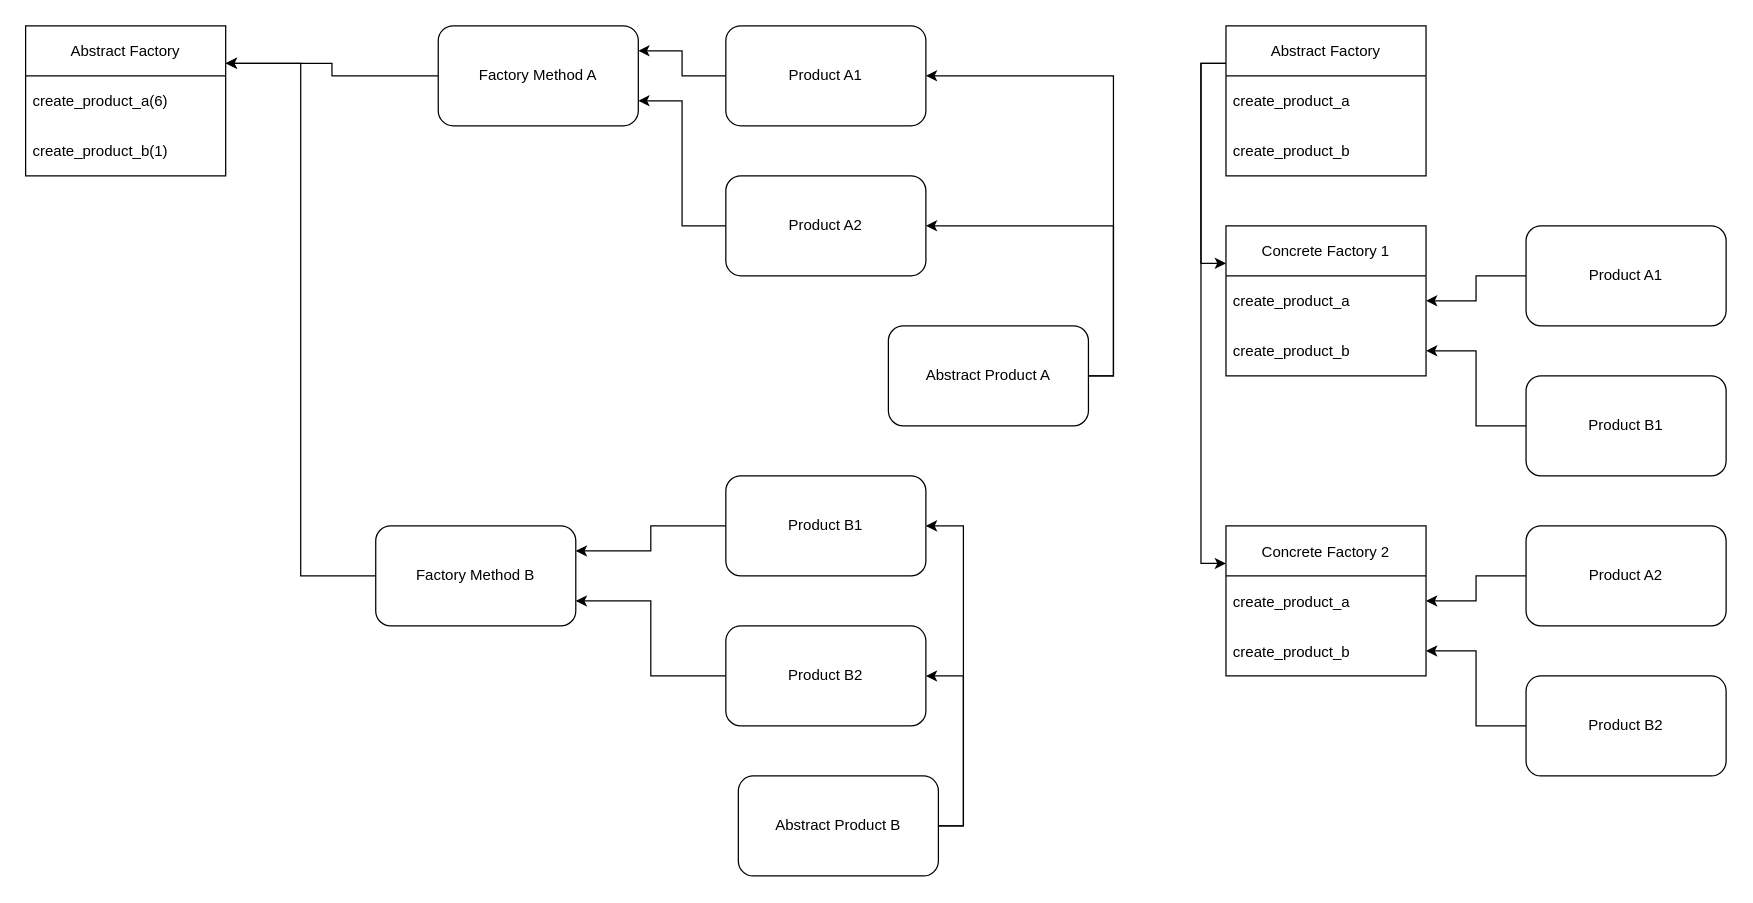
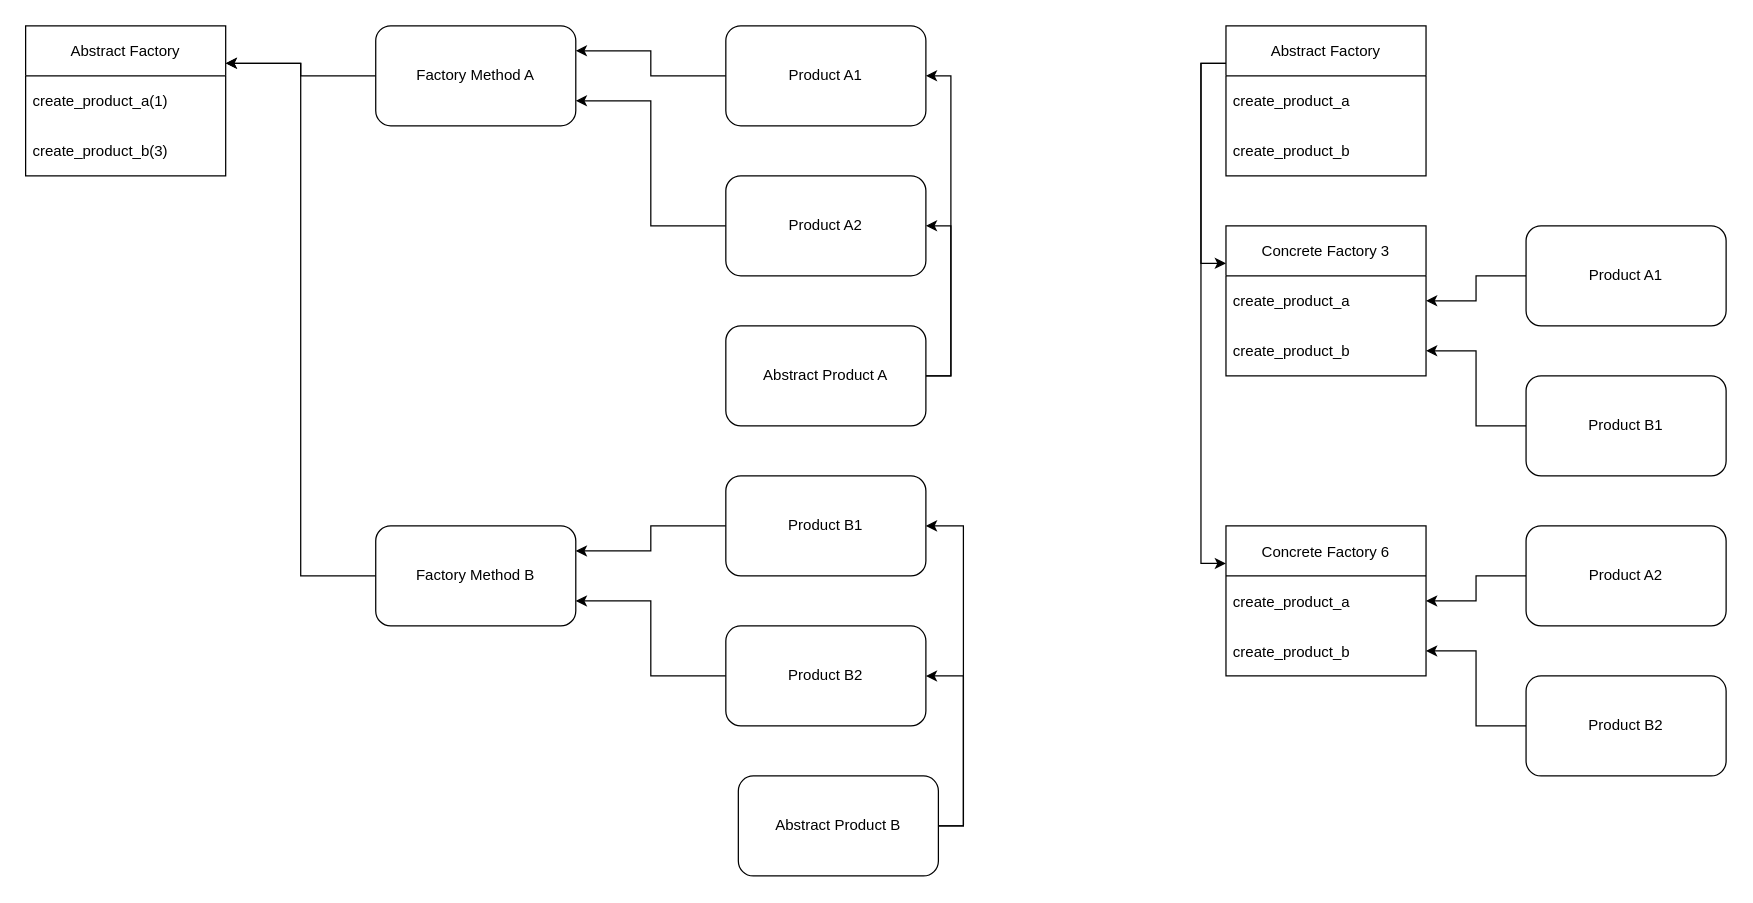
(538, 76) -> (476, 76)
(112, 101) -> (112, 101)
(112, 151) -> (112, 151)
(1325, 251) -> (1325, 251)
(988, 376) -> (826, 376)
(1325, 551) -> (1325, 551)
